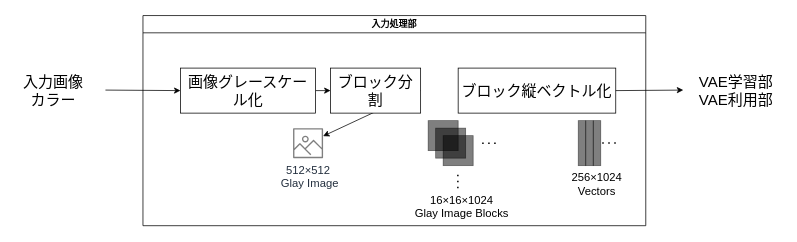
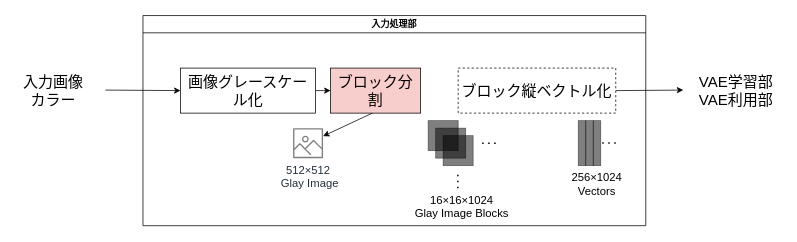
(375, 90) -> (375, 90)
(537, 90) -> (537, 90)
